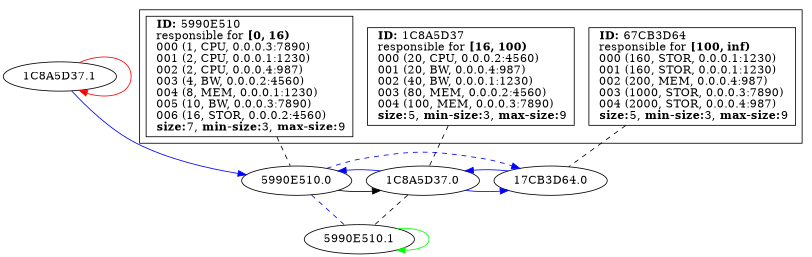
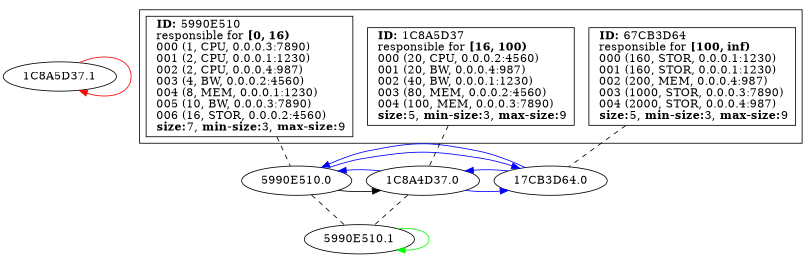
(151, 150) -> (468, 149)
(419, 152) -> (419, 152)
(423, 181) -> (423, 181)
(328, 210) -> (328, 210)
